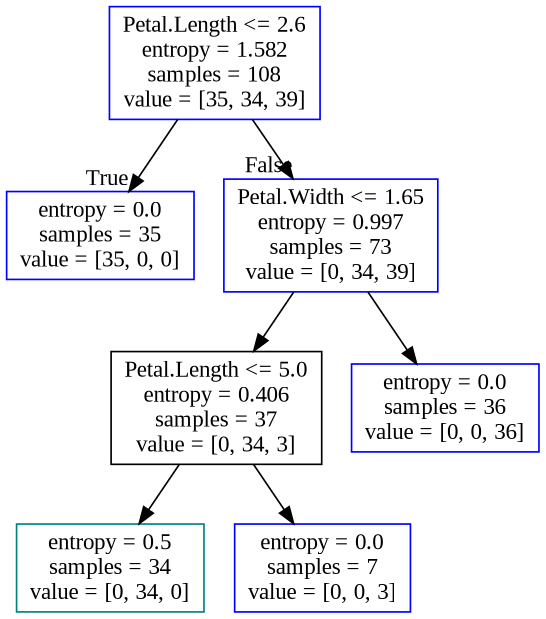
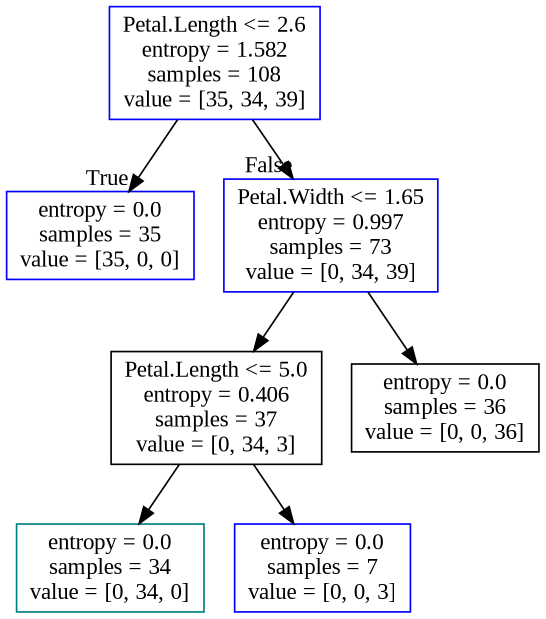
(445, 408) -> (445, 408)
(110, 568) -> (110, 568)
